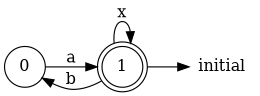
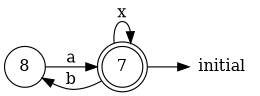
(25, 67) -> (25, 67)
(122, 67) -> (122, 67)
